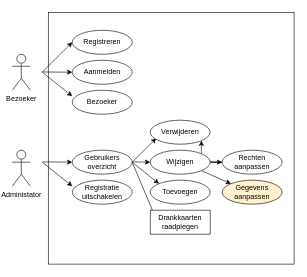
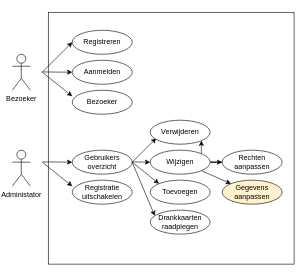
(180, 222) -> (180, 222)
